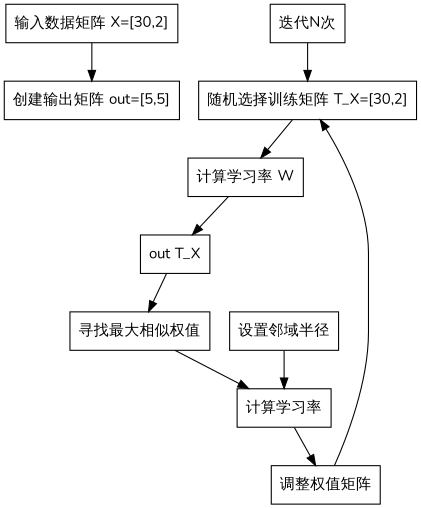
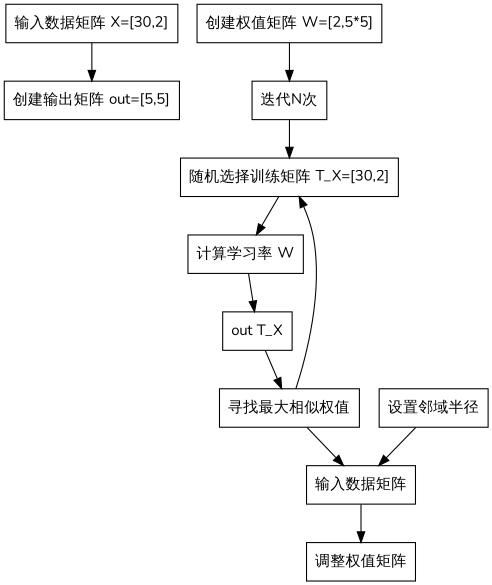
none -> (289, 23)
(368, 296) -> (315, 298)
(284, 408) -> (361, 485)
